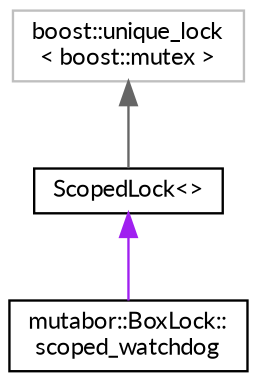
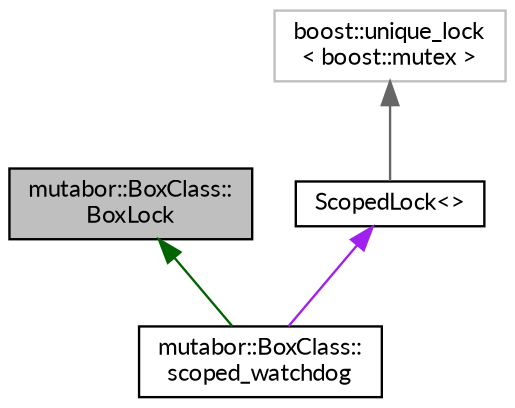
none -> (131, 204)
(128, 336) -> (260, 362)
